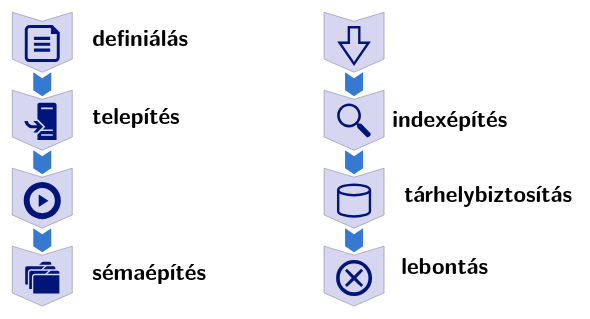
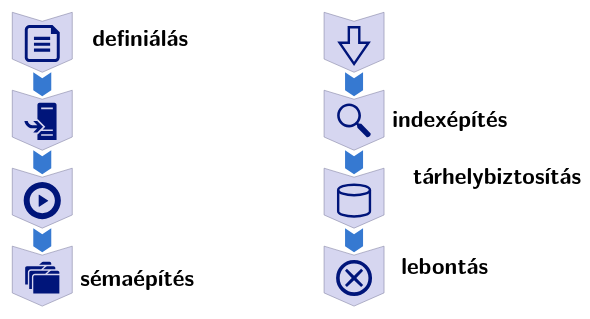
(179, 115) -> none
(491, 193) -> (500, 175)
(179, 271) -> (167, 277)
